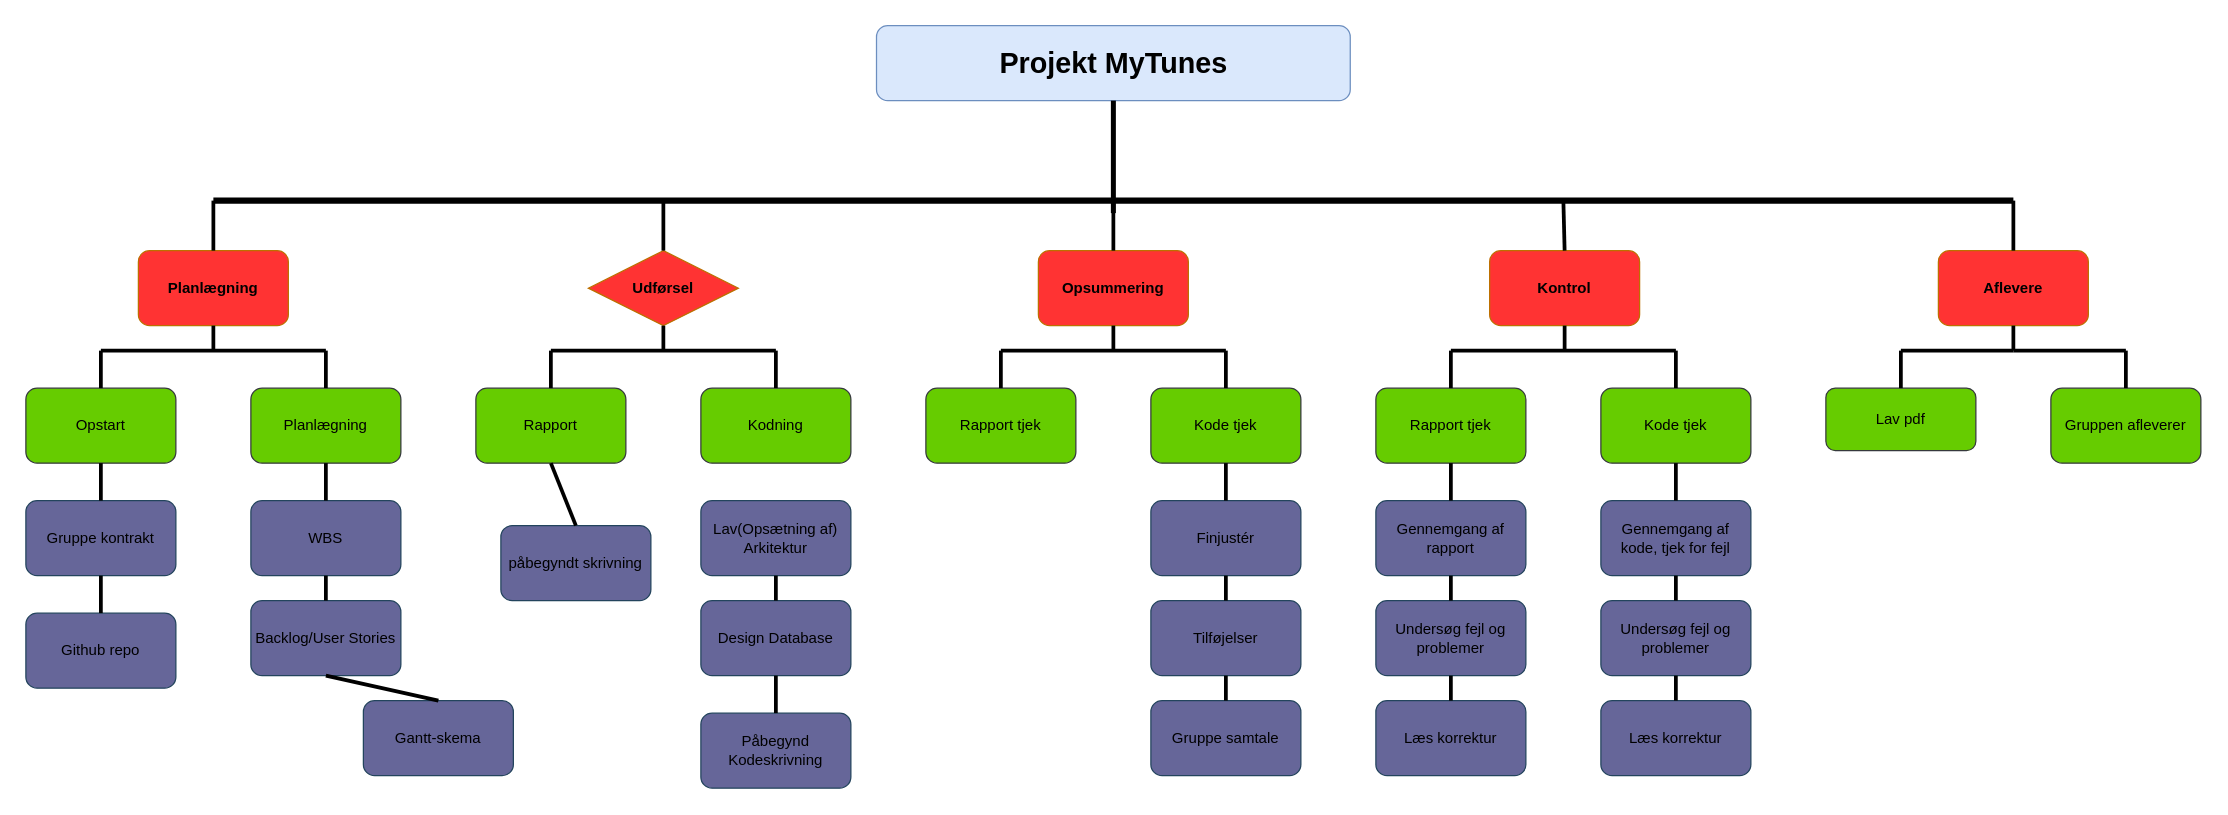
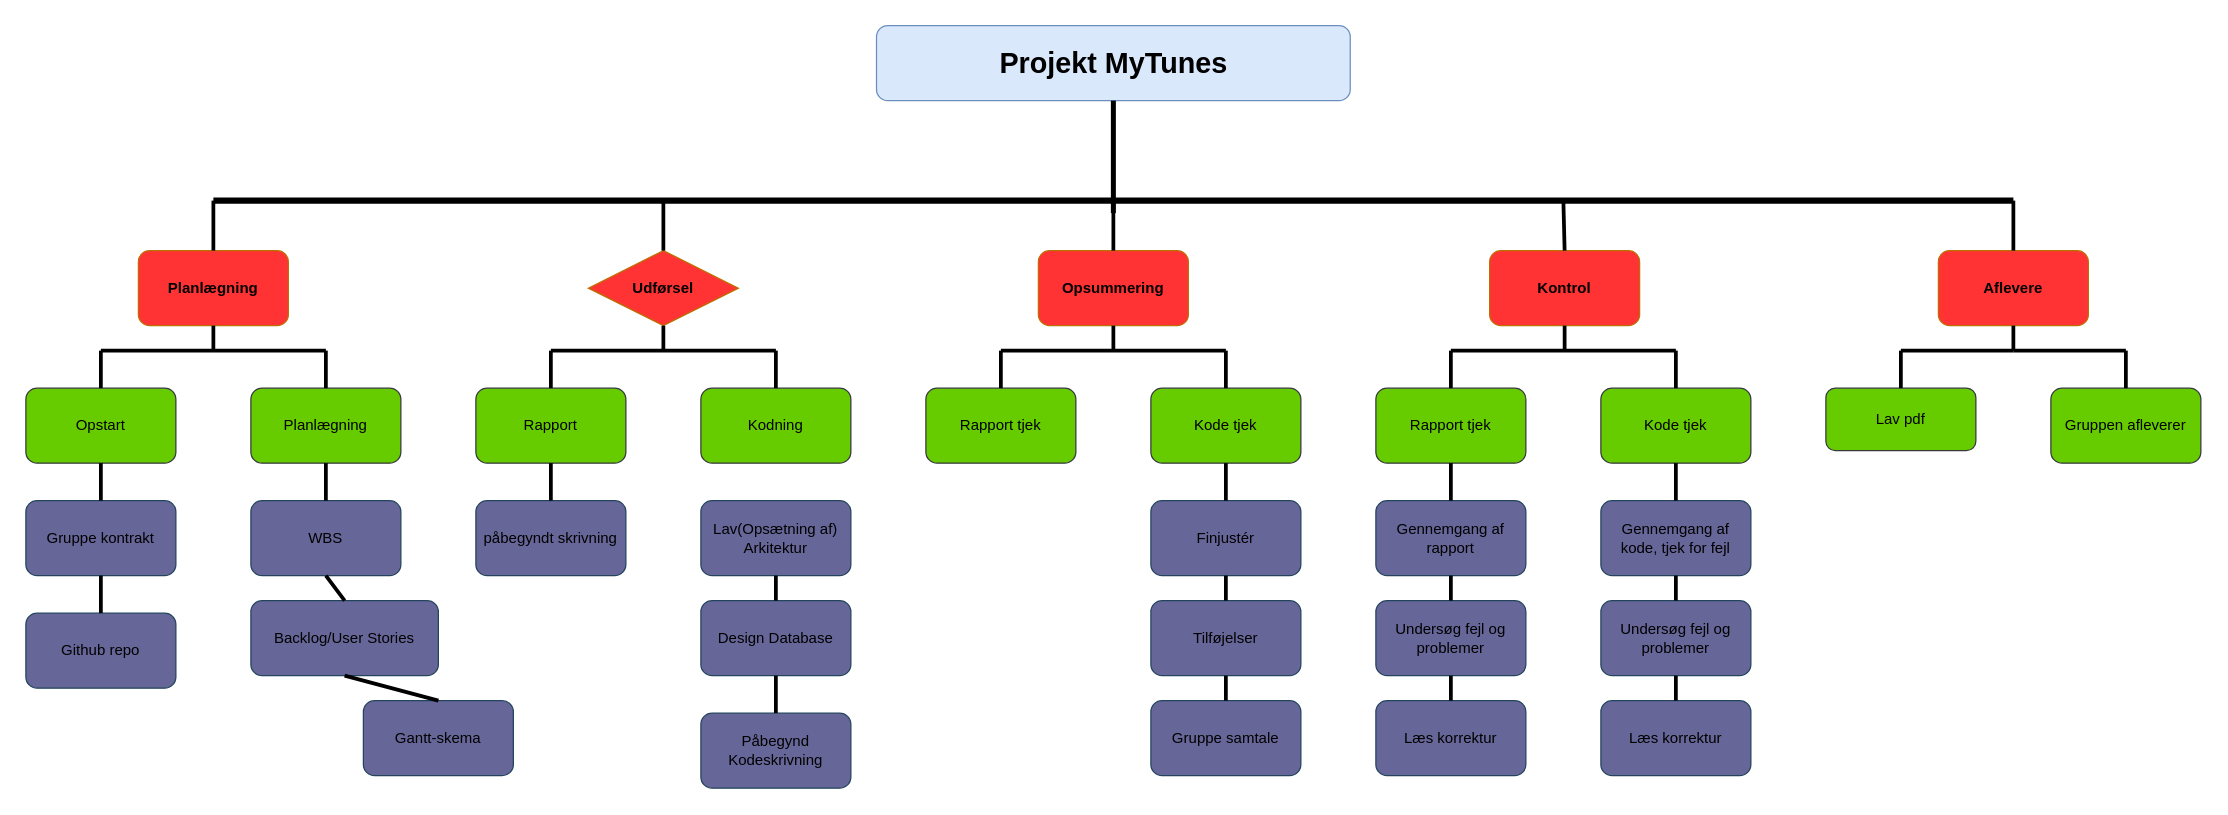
(576, 563) -> (551, 538)
(326, 638) -> (344, 638)
